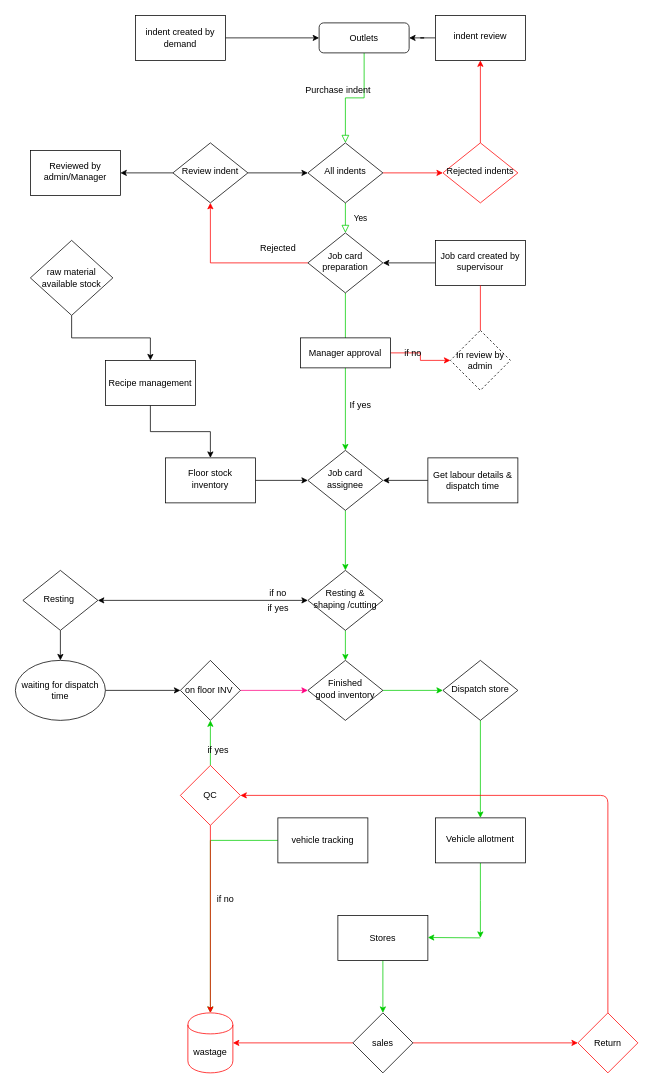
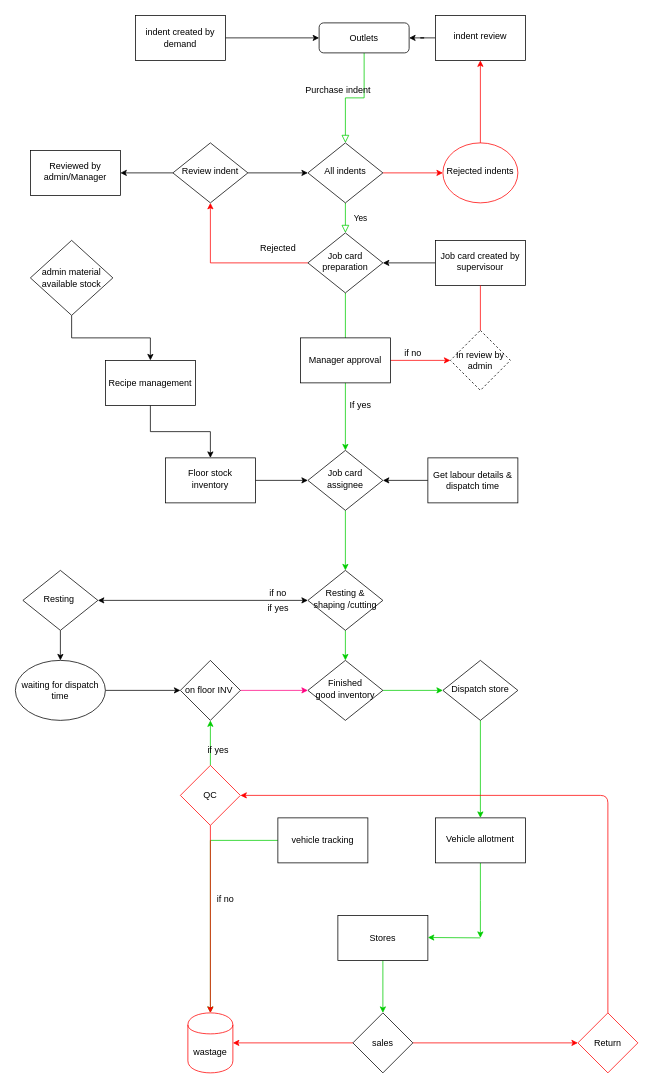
(480, 173) -> (480, 173)
(72, 278) -> (72, 278)
(345, 353) -> (345, 360)
